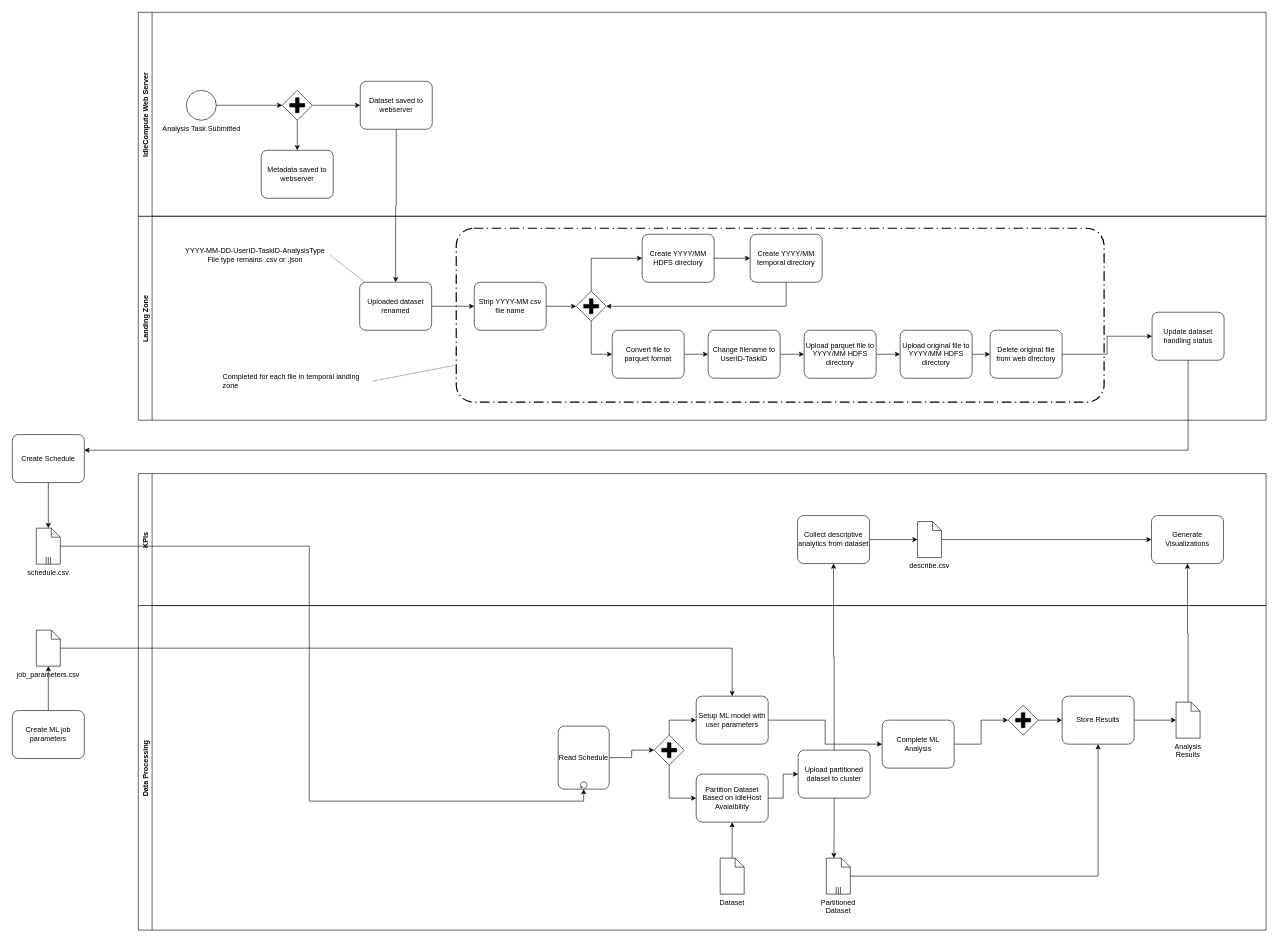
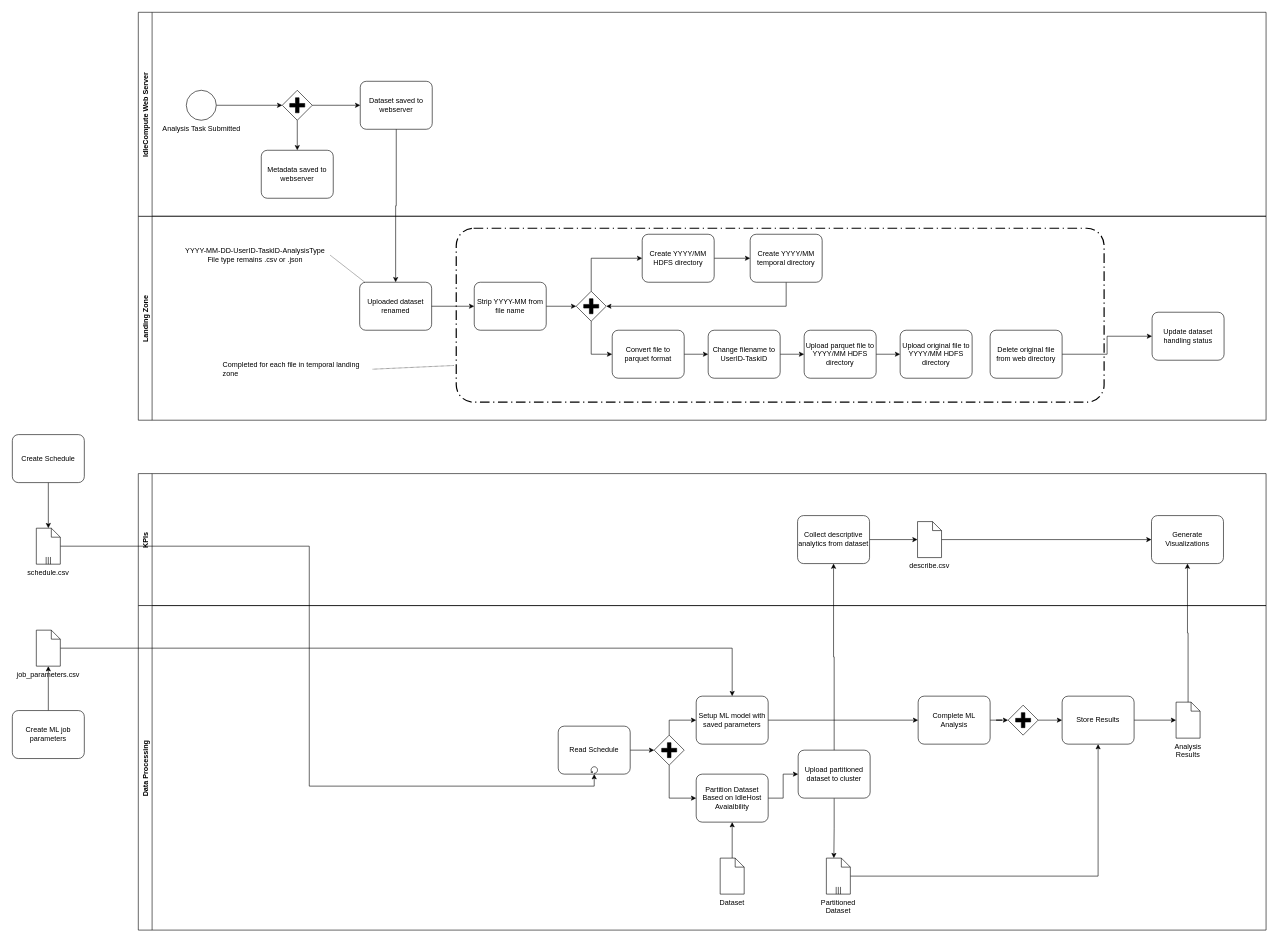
(510, 306) -> (510, 306)
(984, 354) -> none
(297, 381) -> (297, 369)
(89, 450) -> none
(732, 720) -> (732, 720)
(918, 744) -> (954, 720)
(584, 758) -> (594, 750)
